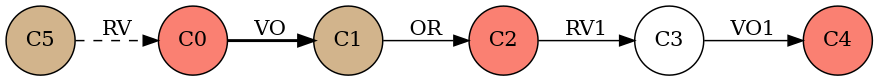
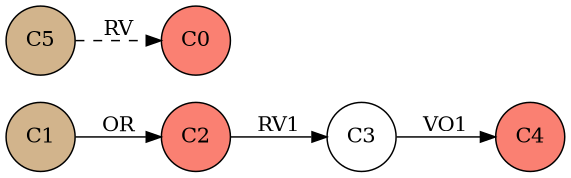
(263, 41) -> none
